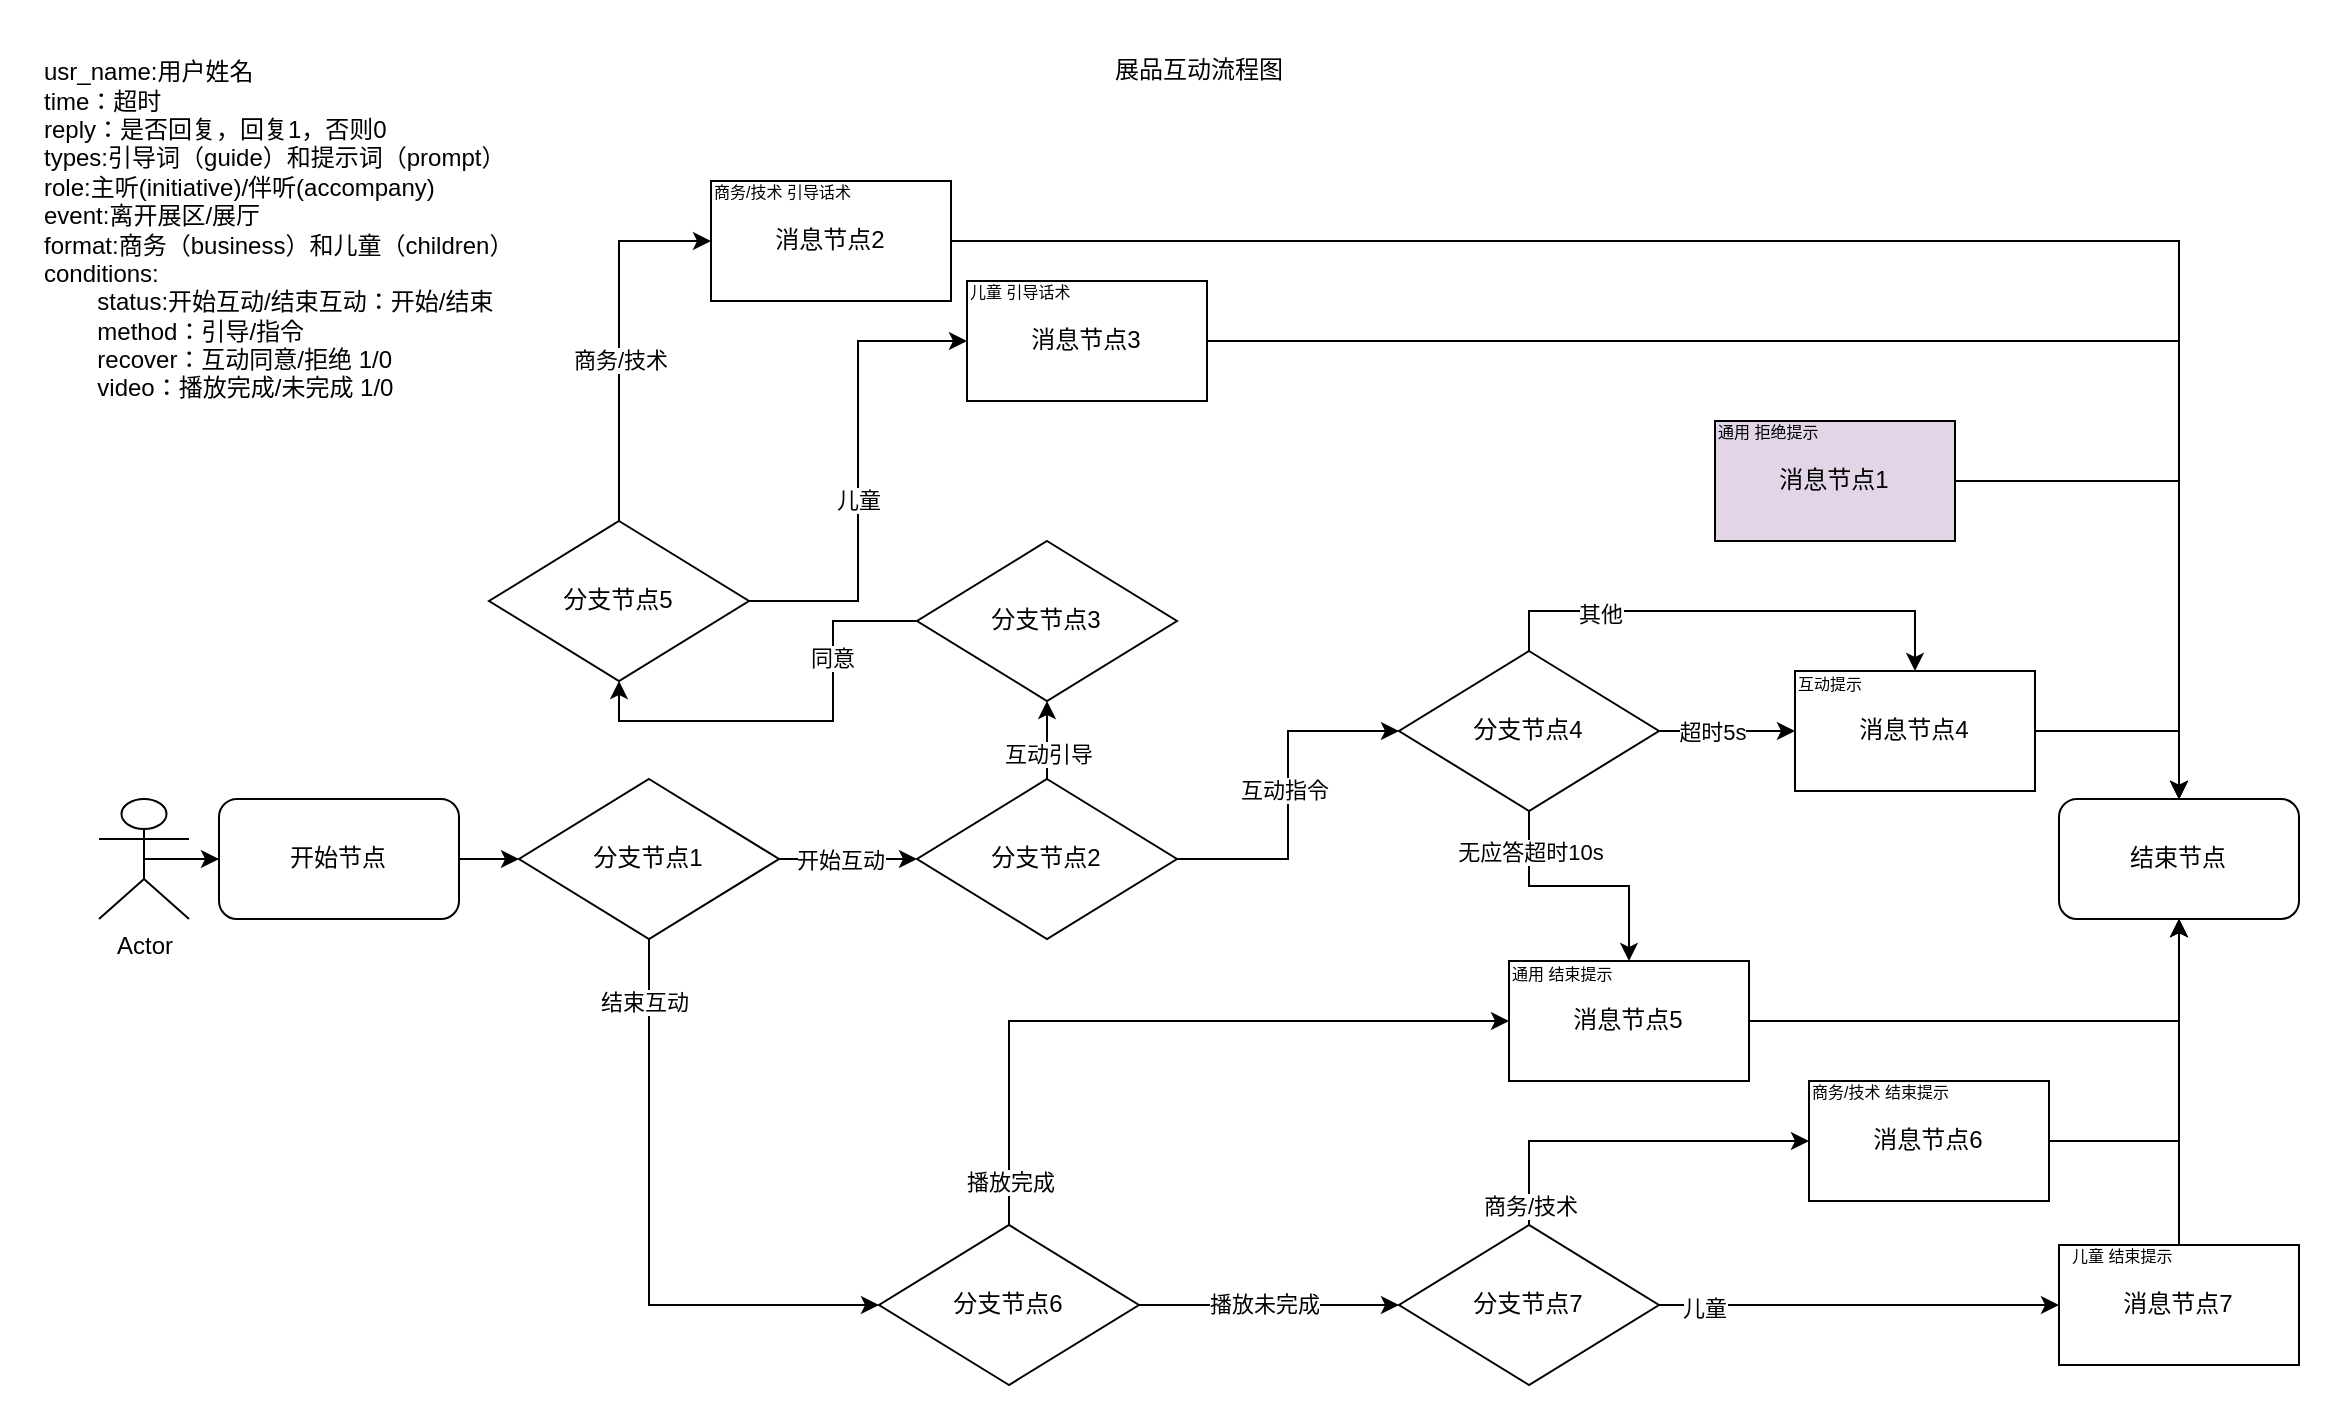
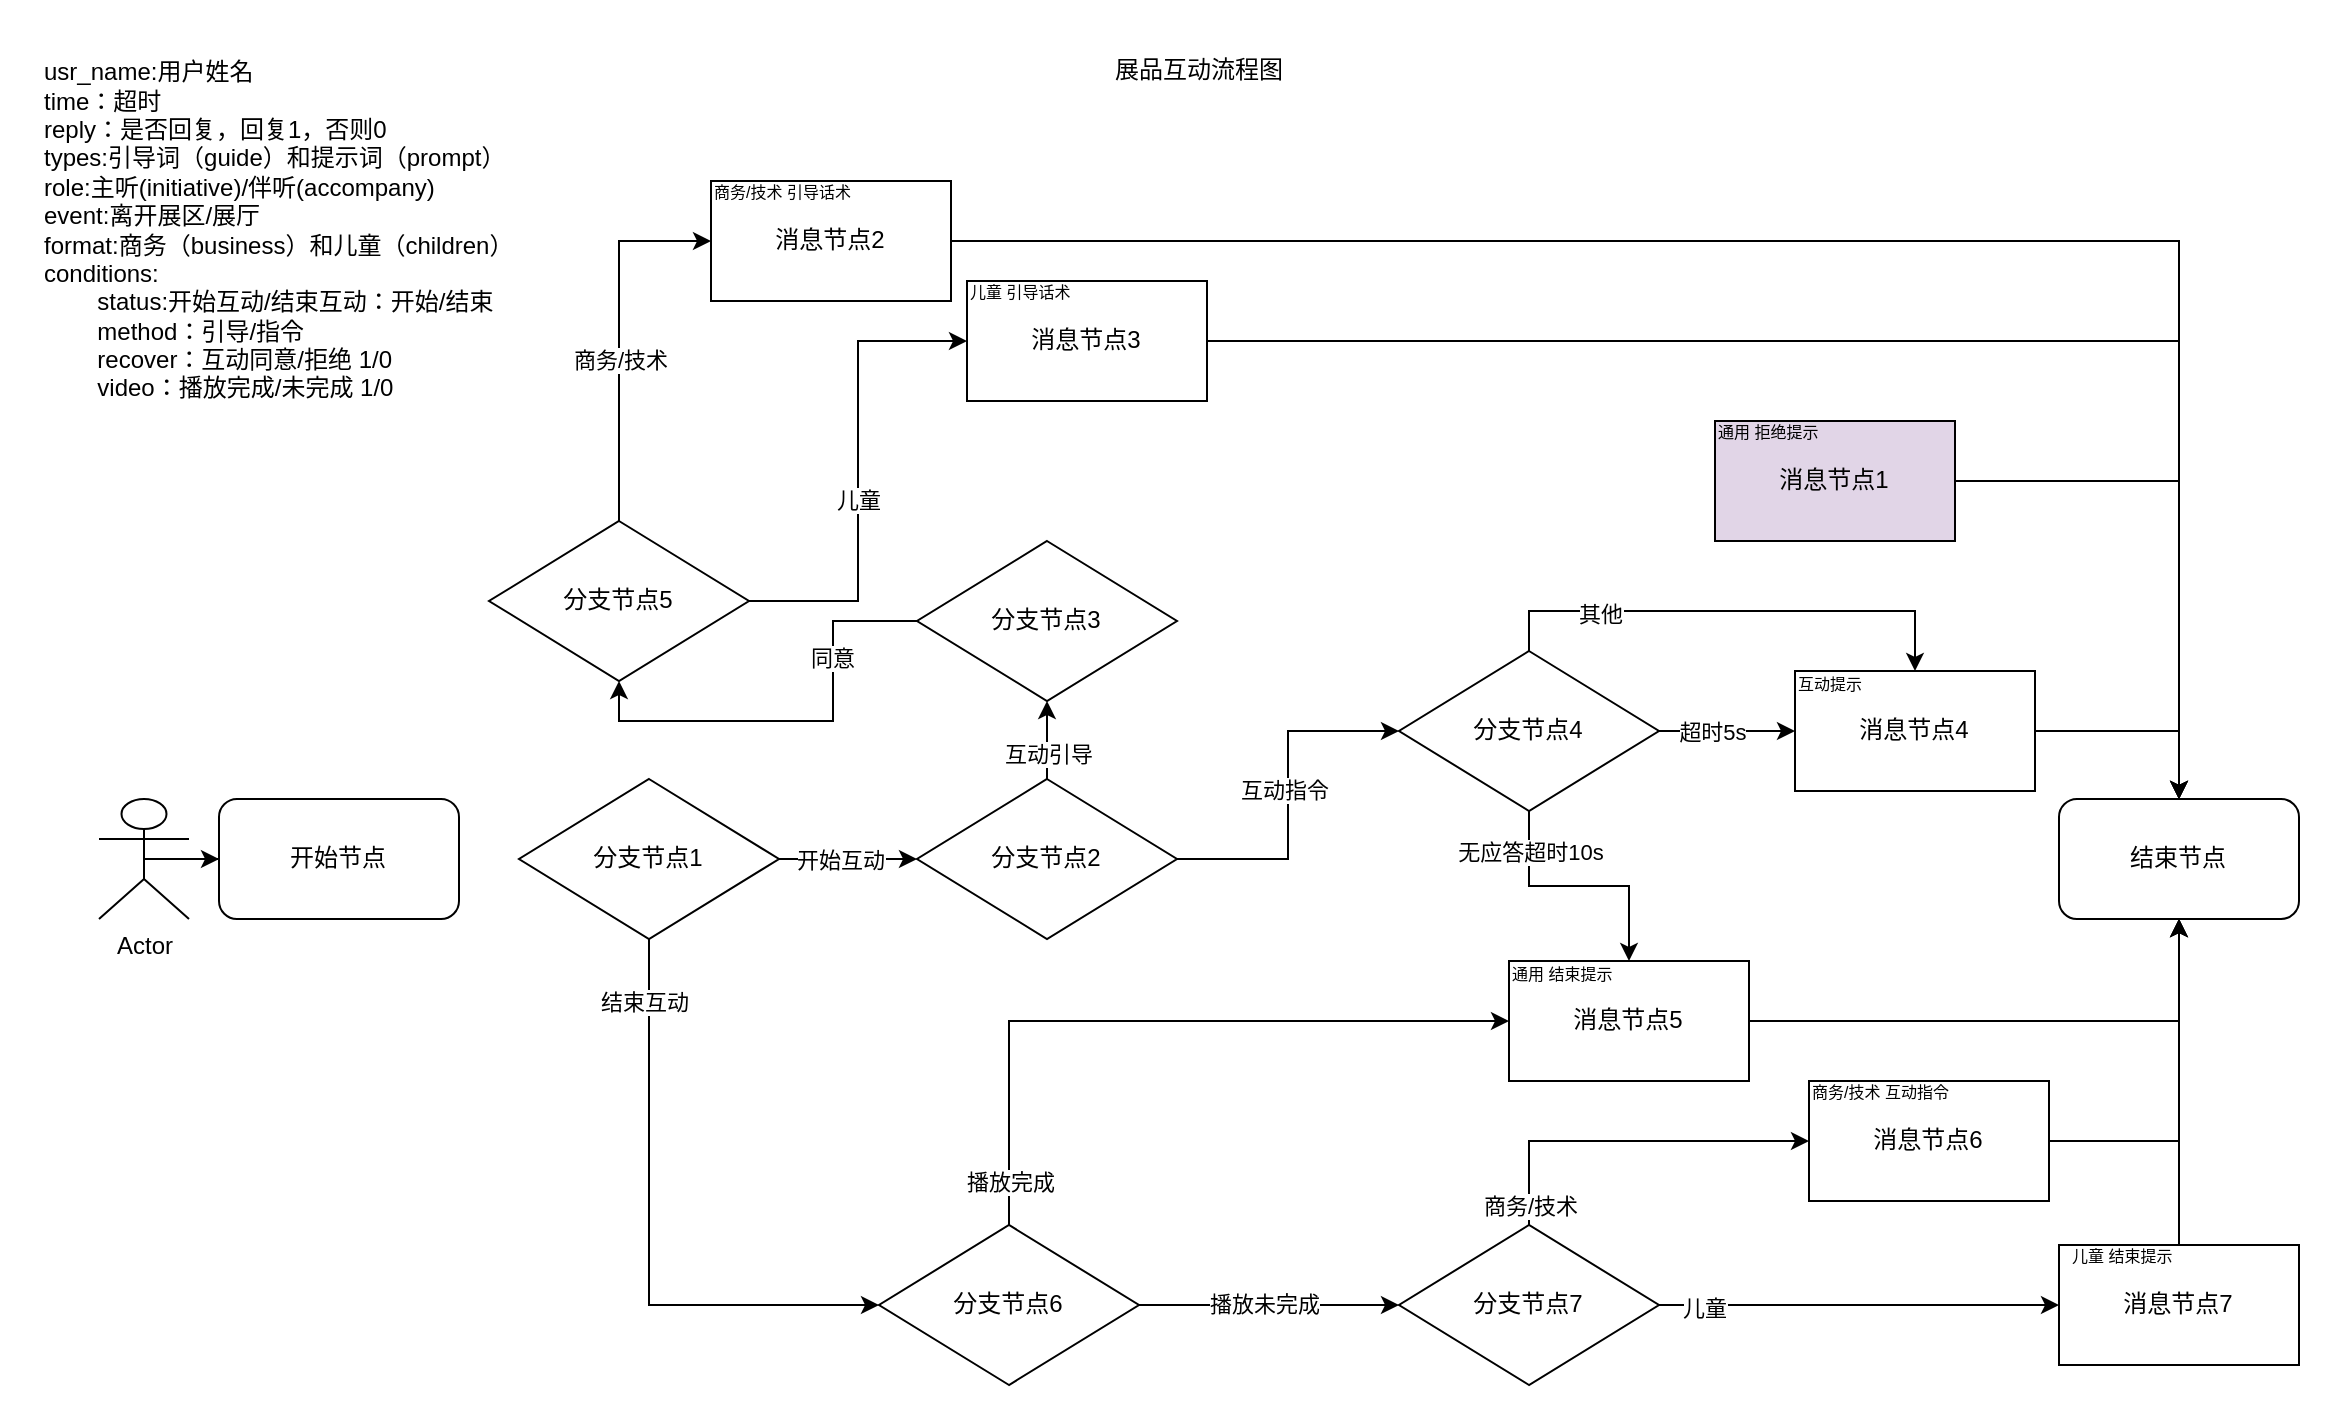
(482, 859) -> none
(1891, 1091) -> (1891, 1091)
